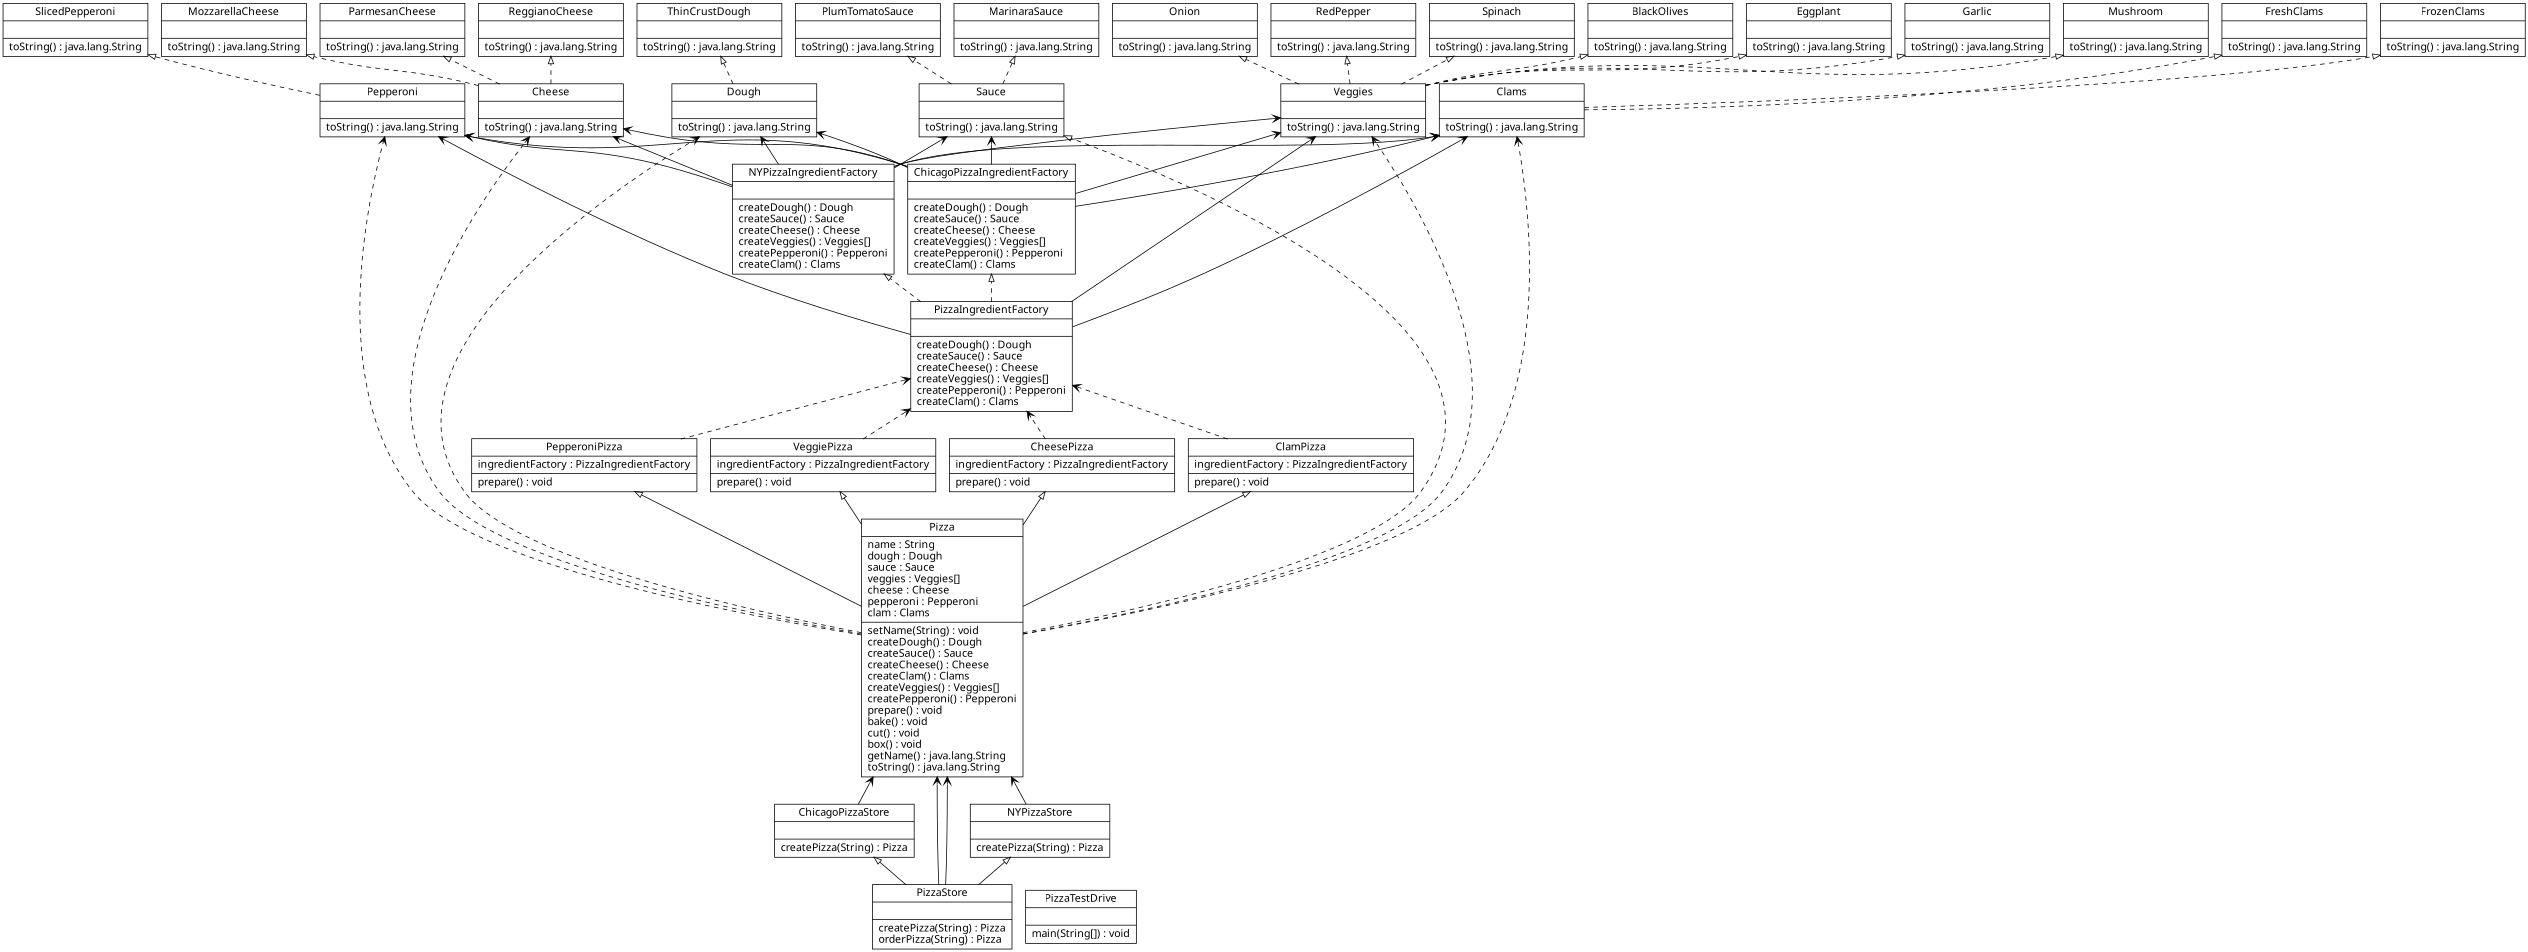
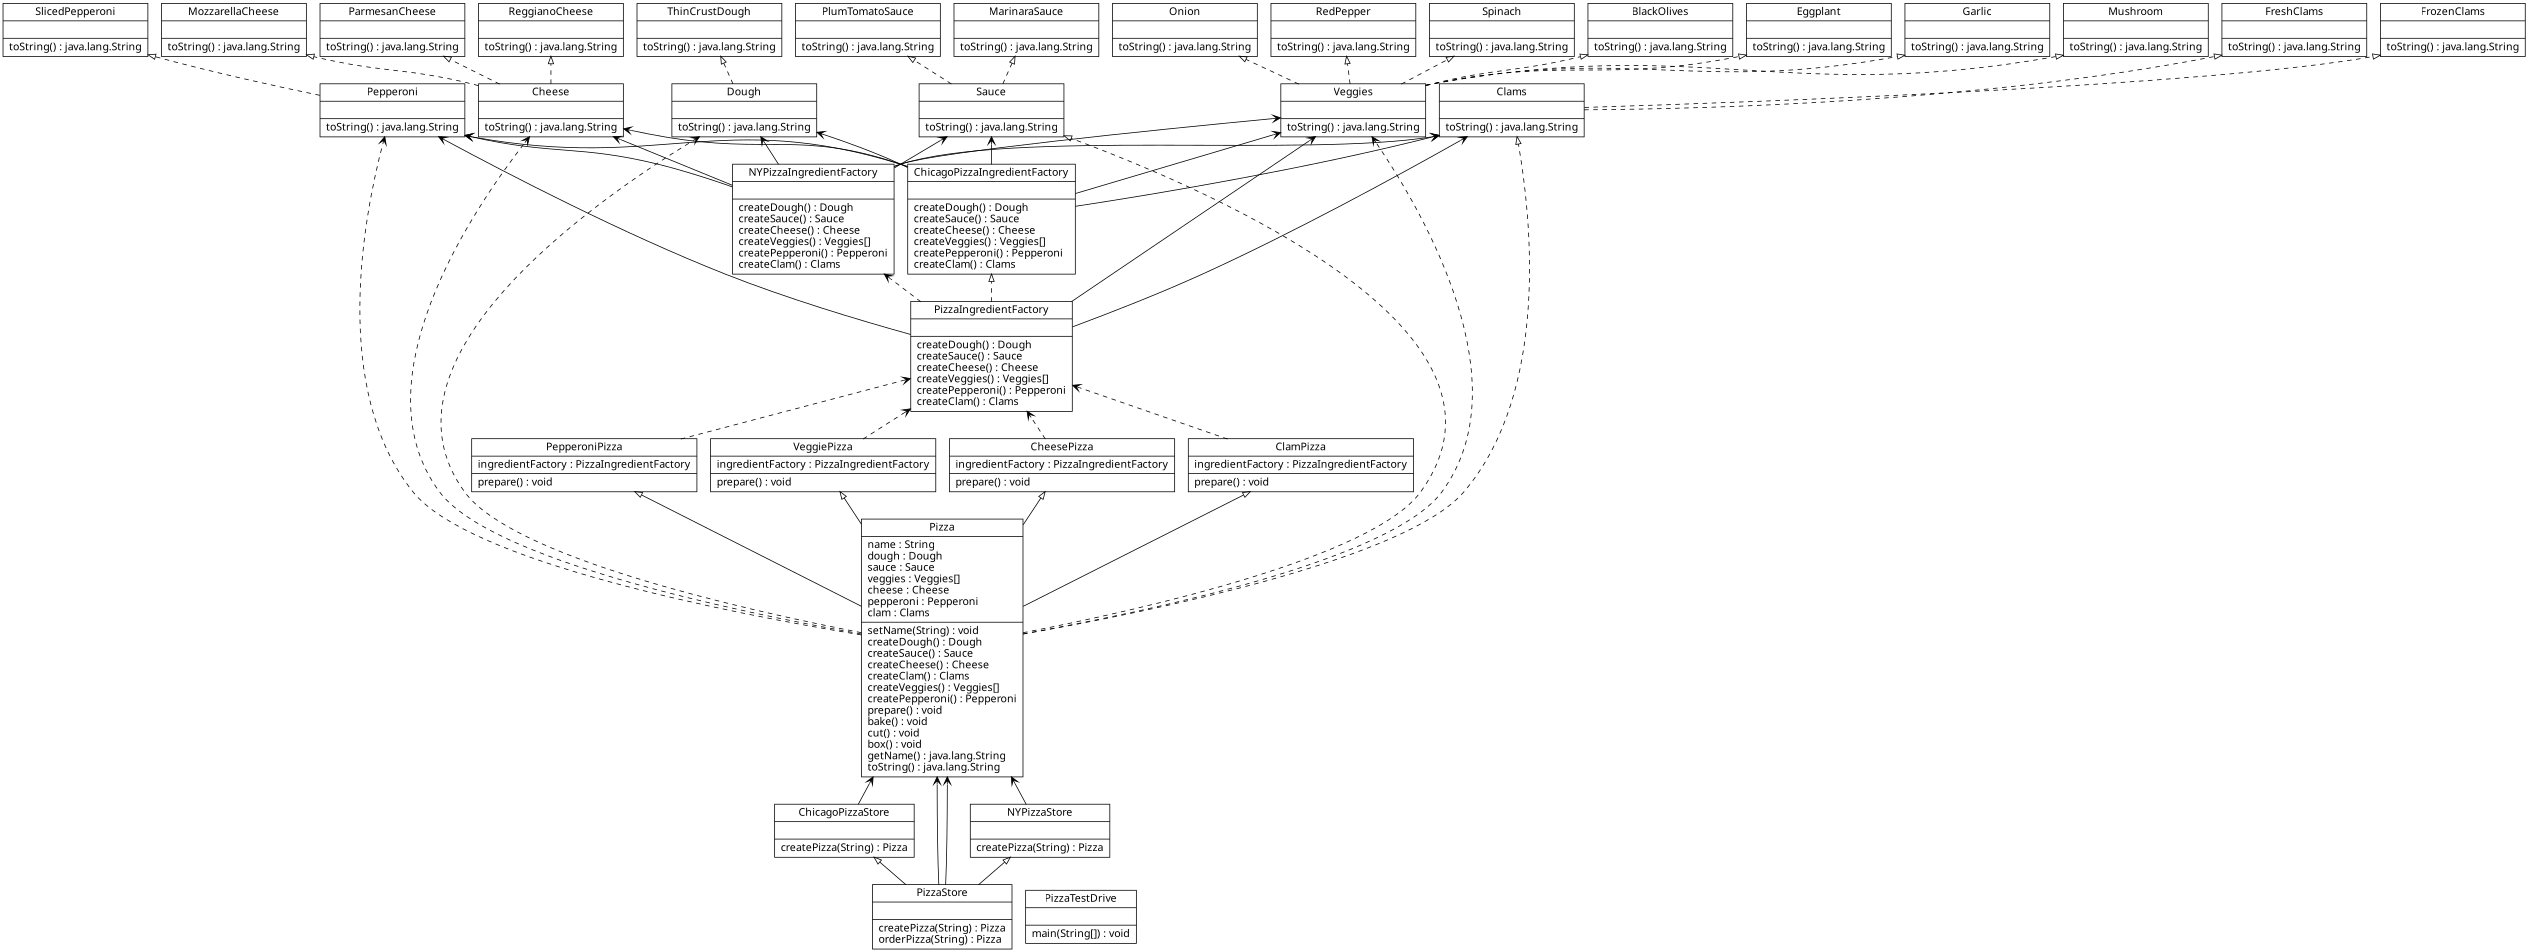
(906, 290) -> (906, 290)
(1421, 523) -> (1421, 523)
